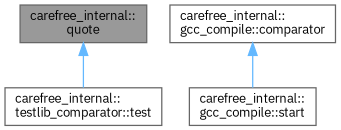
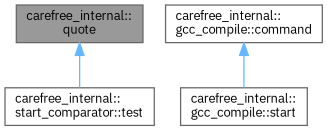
(253, 24) -> (244, 24)
(83, 107) -> (80, 107)
